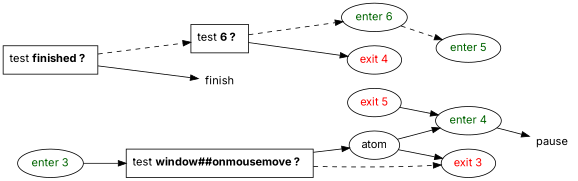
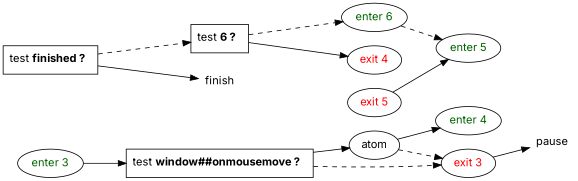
(415, 110) -> (417, 78)
(509, 131) -> (507, 153)
(416, 153) -> (416, 153)
